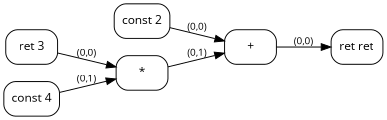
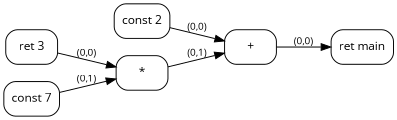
(357, 47) -> (362, 47)
(32, 99) -> (32, 99)
